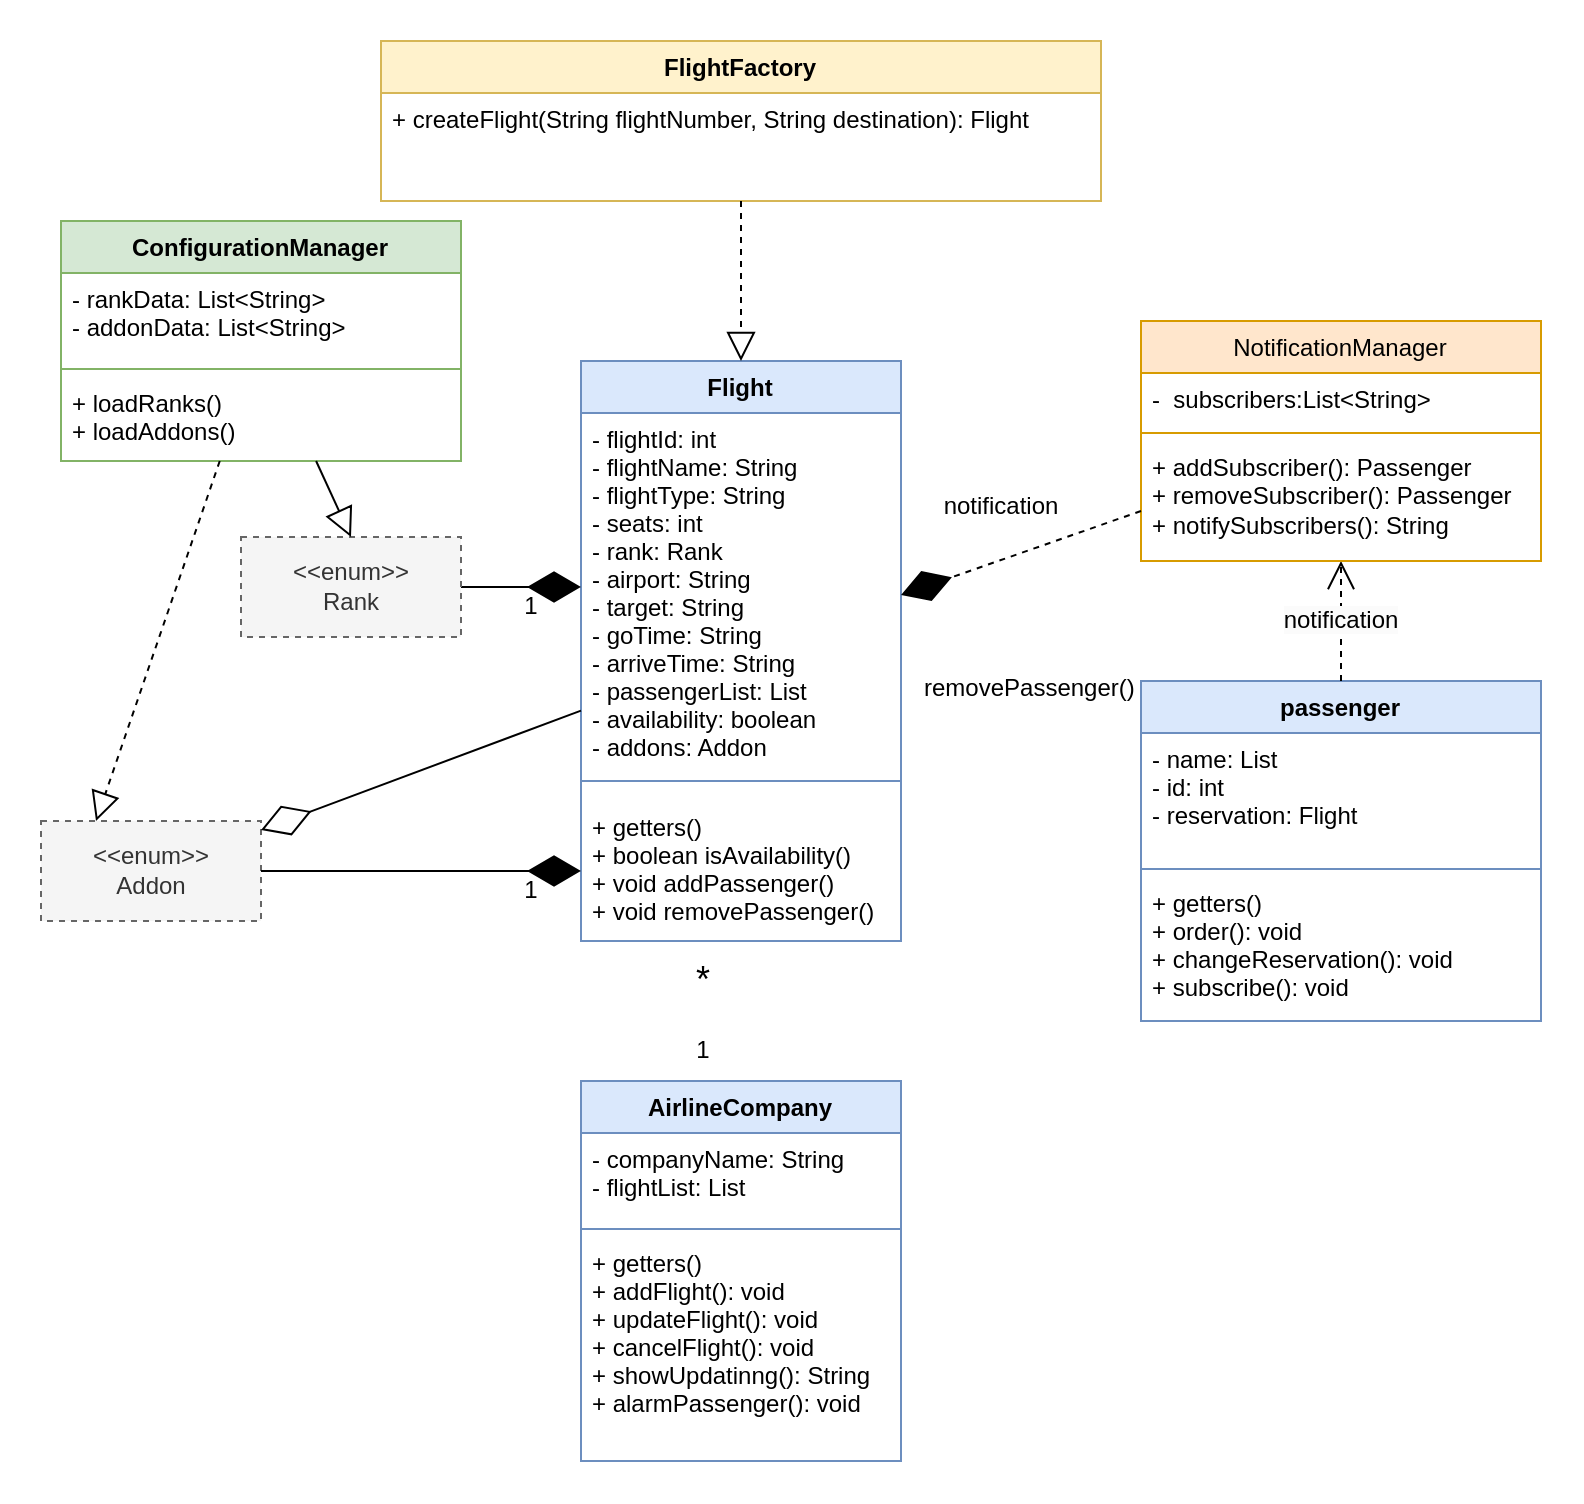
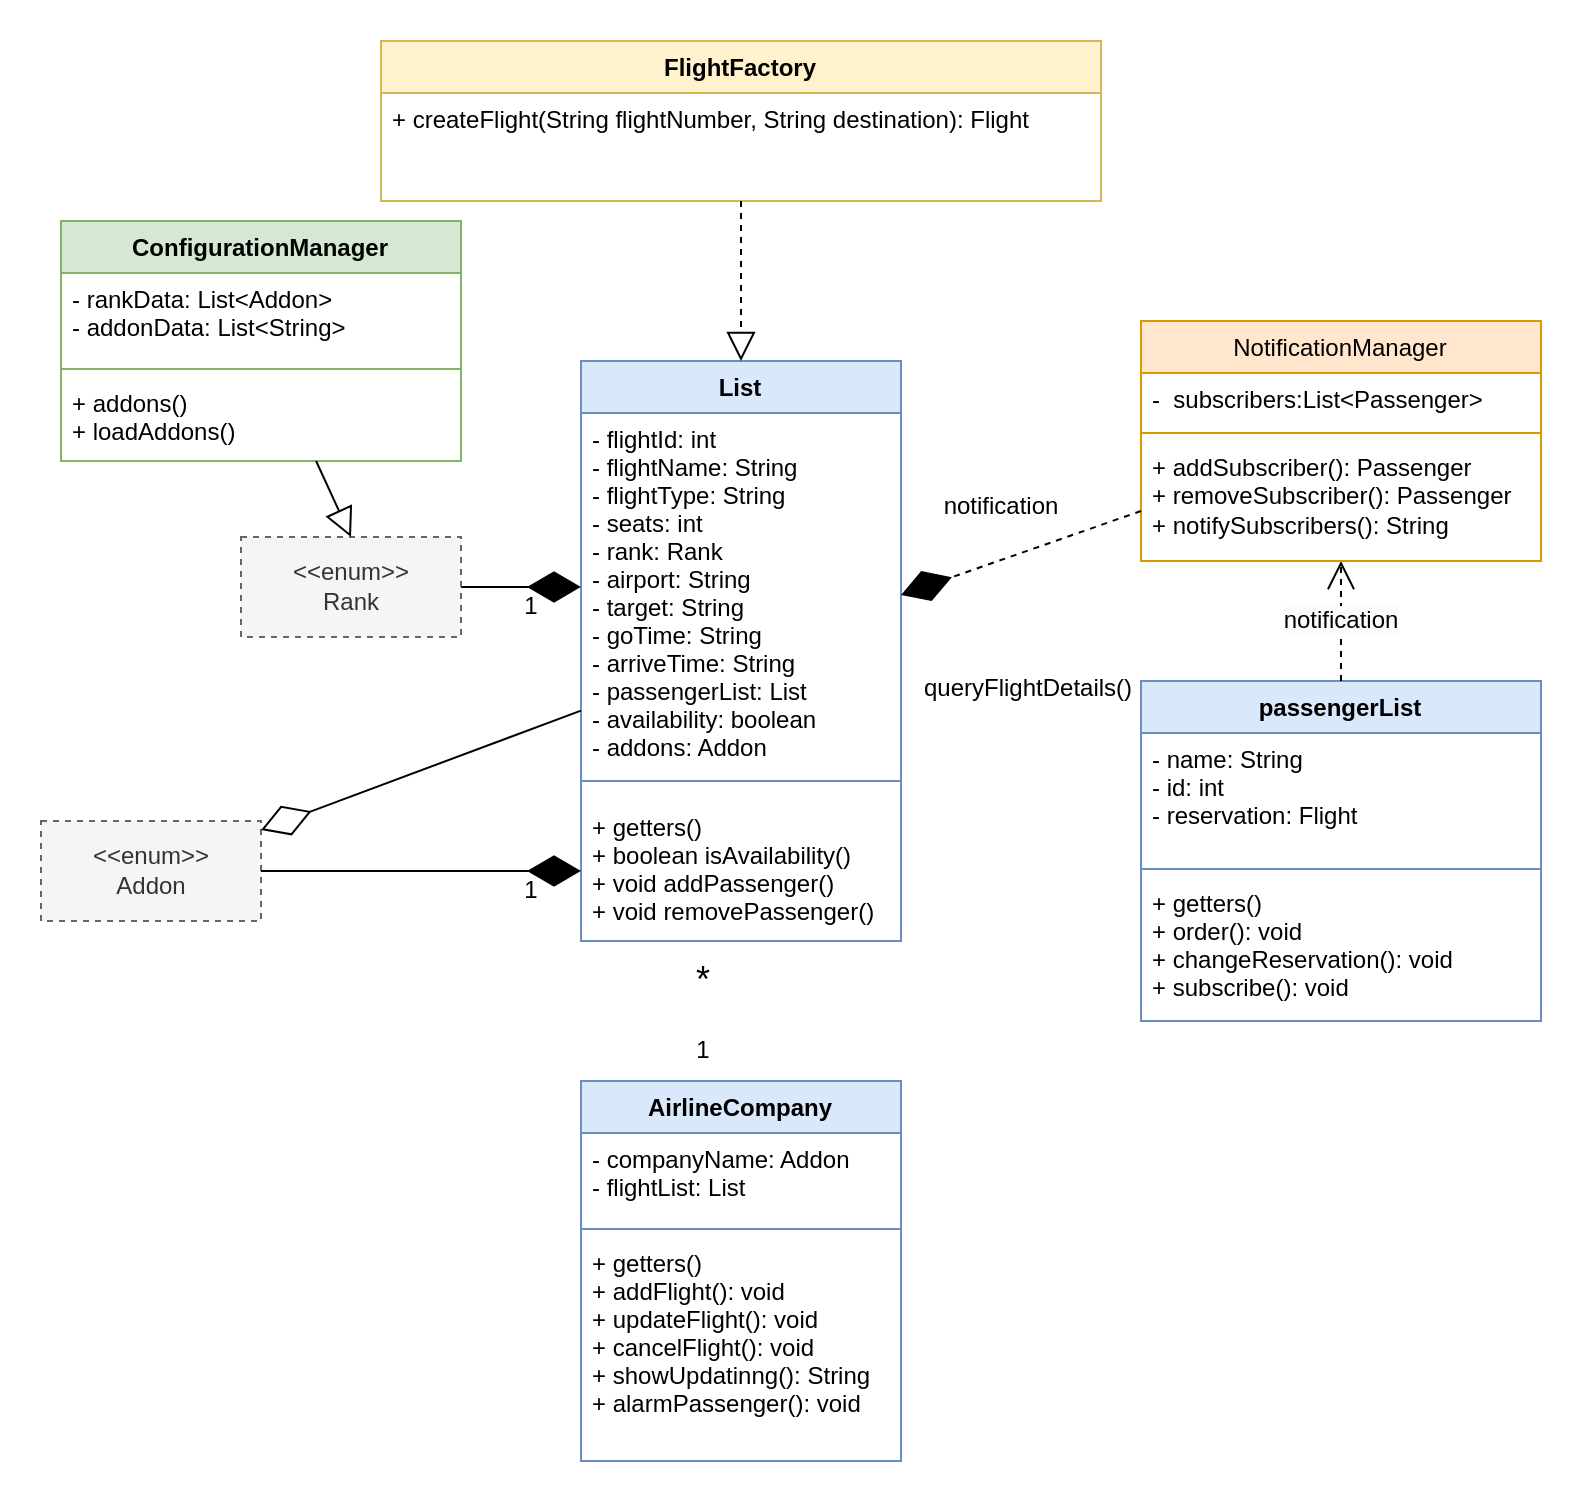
(229, 316) -> (229, 316)
(740, 388) -> (740, 388)
(1319, 401) -> (1342, 401)
(164, 420) -> (164, 420)
(162, 630) -> none
(1039, 689) -> (1043, 704)
(1340, 708) -> (1340, 708)
(1220, 760) -> (1234, 760)
(721, 1160) -> (717, 1160)
